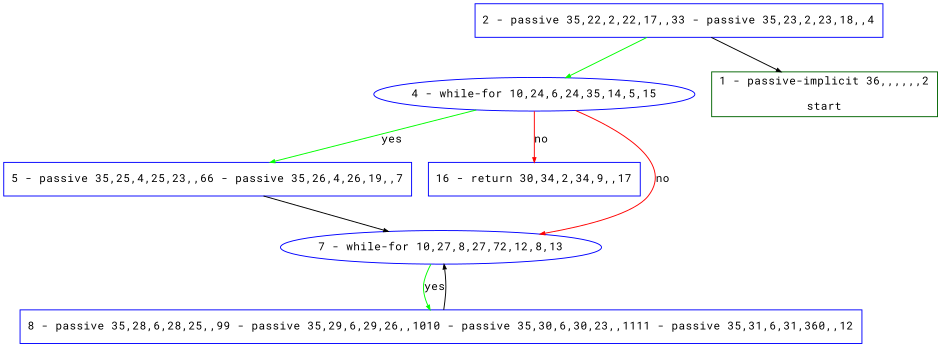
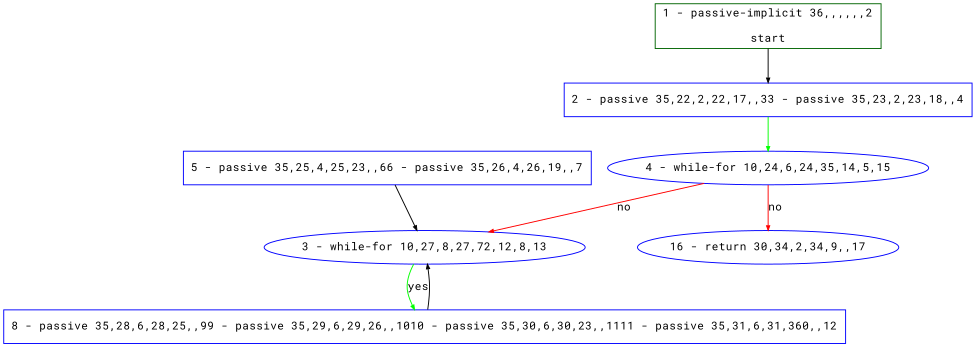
(744, 54) -> (768, 63)
(376, 136) -> none
(534, 179) -> (768, 247)
(441, 247) -> (425, 247)
